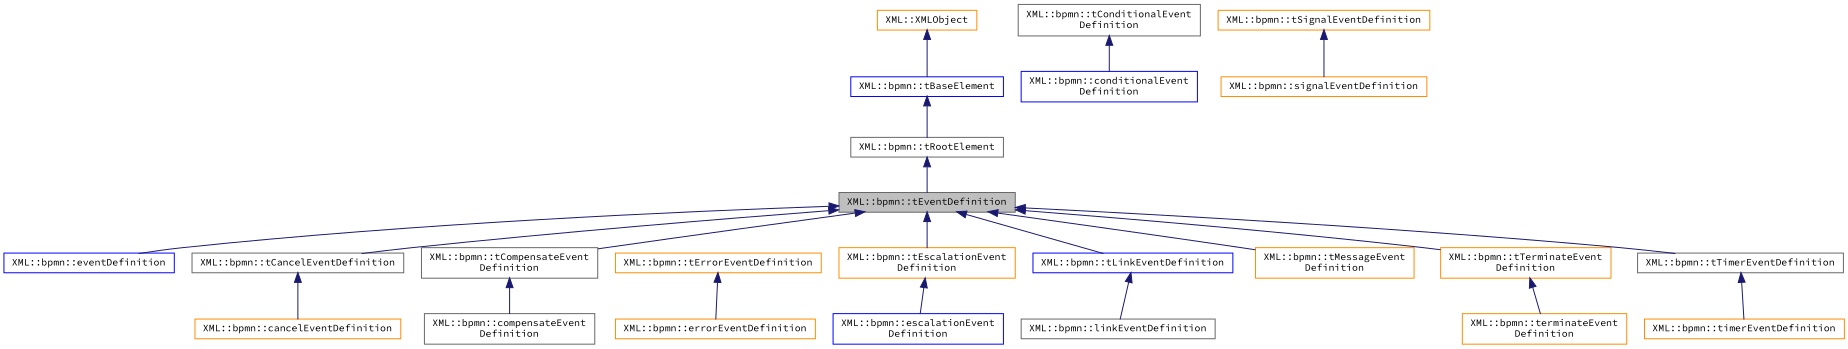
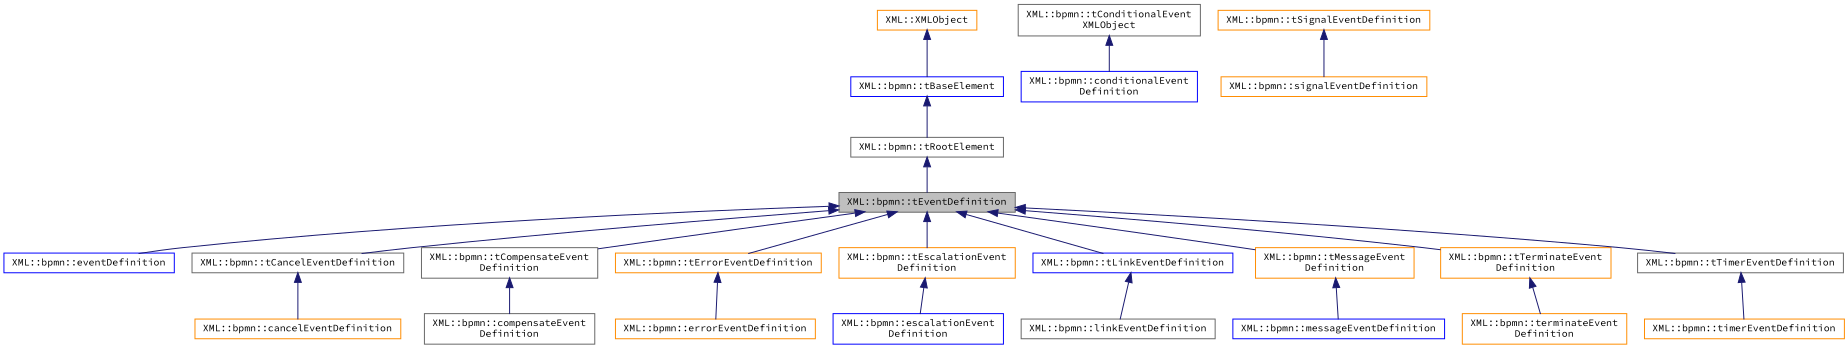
(1109, 20) -> (1109, 20)
none -> (818, 234)
none -> (1339, 329)
